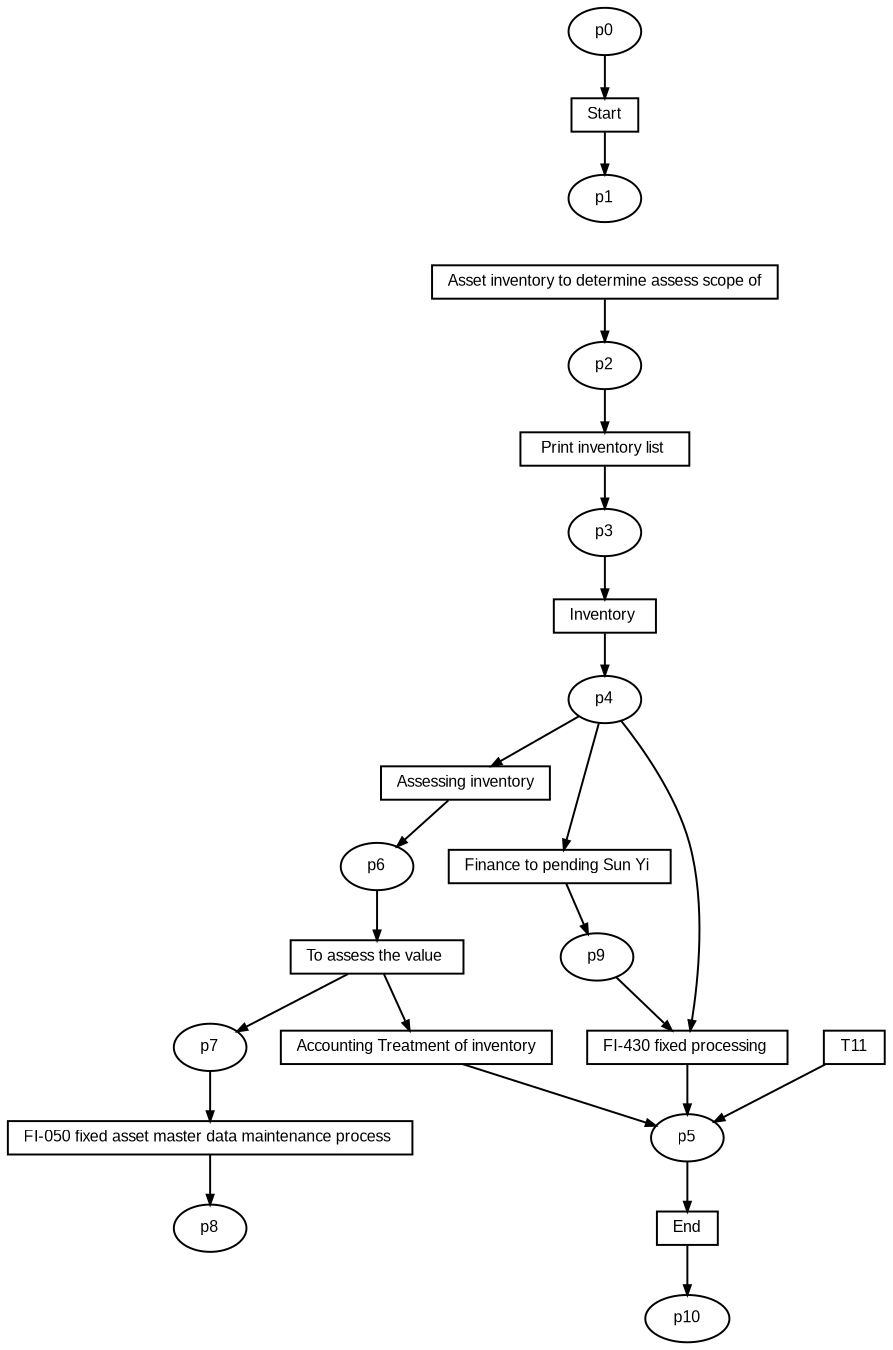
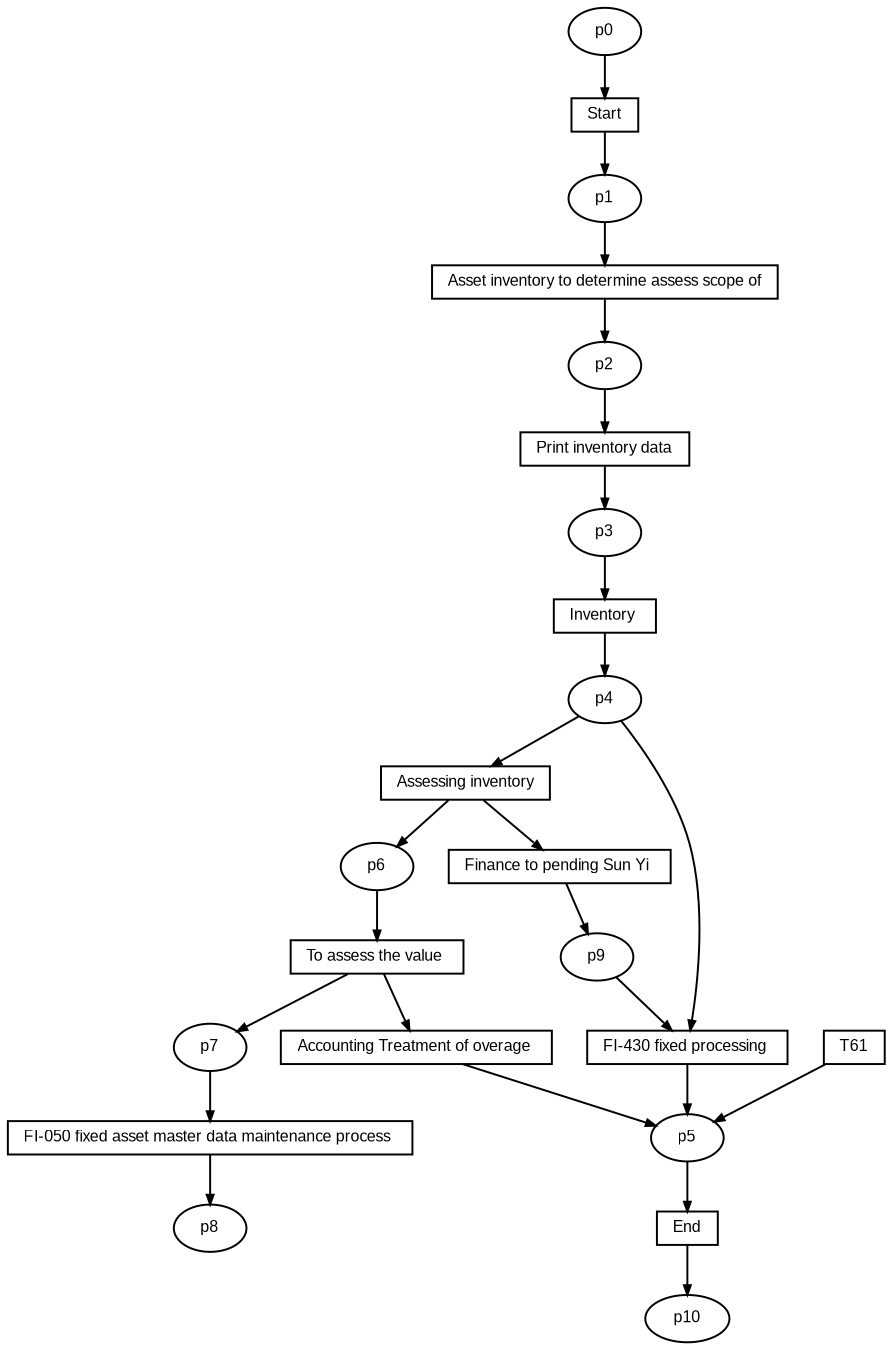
none -> (605, 239)
(605, 449) -> (605, 449)
(583, 782) -> (509, 822)
(416, 1047) -> (416, 1047)
(854, 1047) -> (854, 1047)
